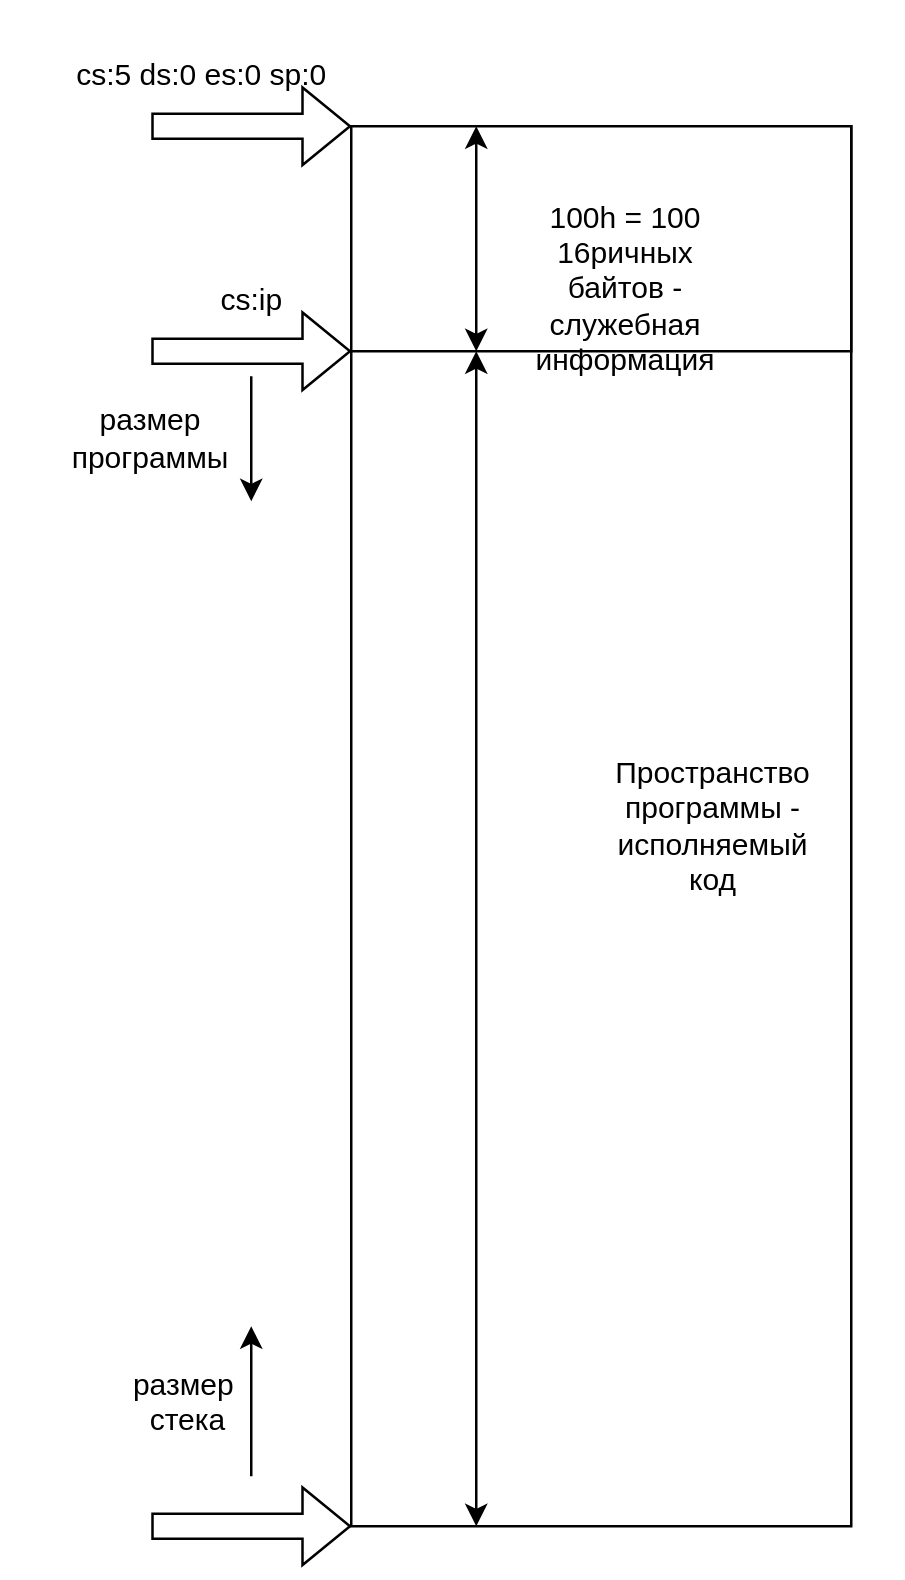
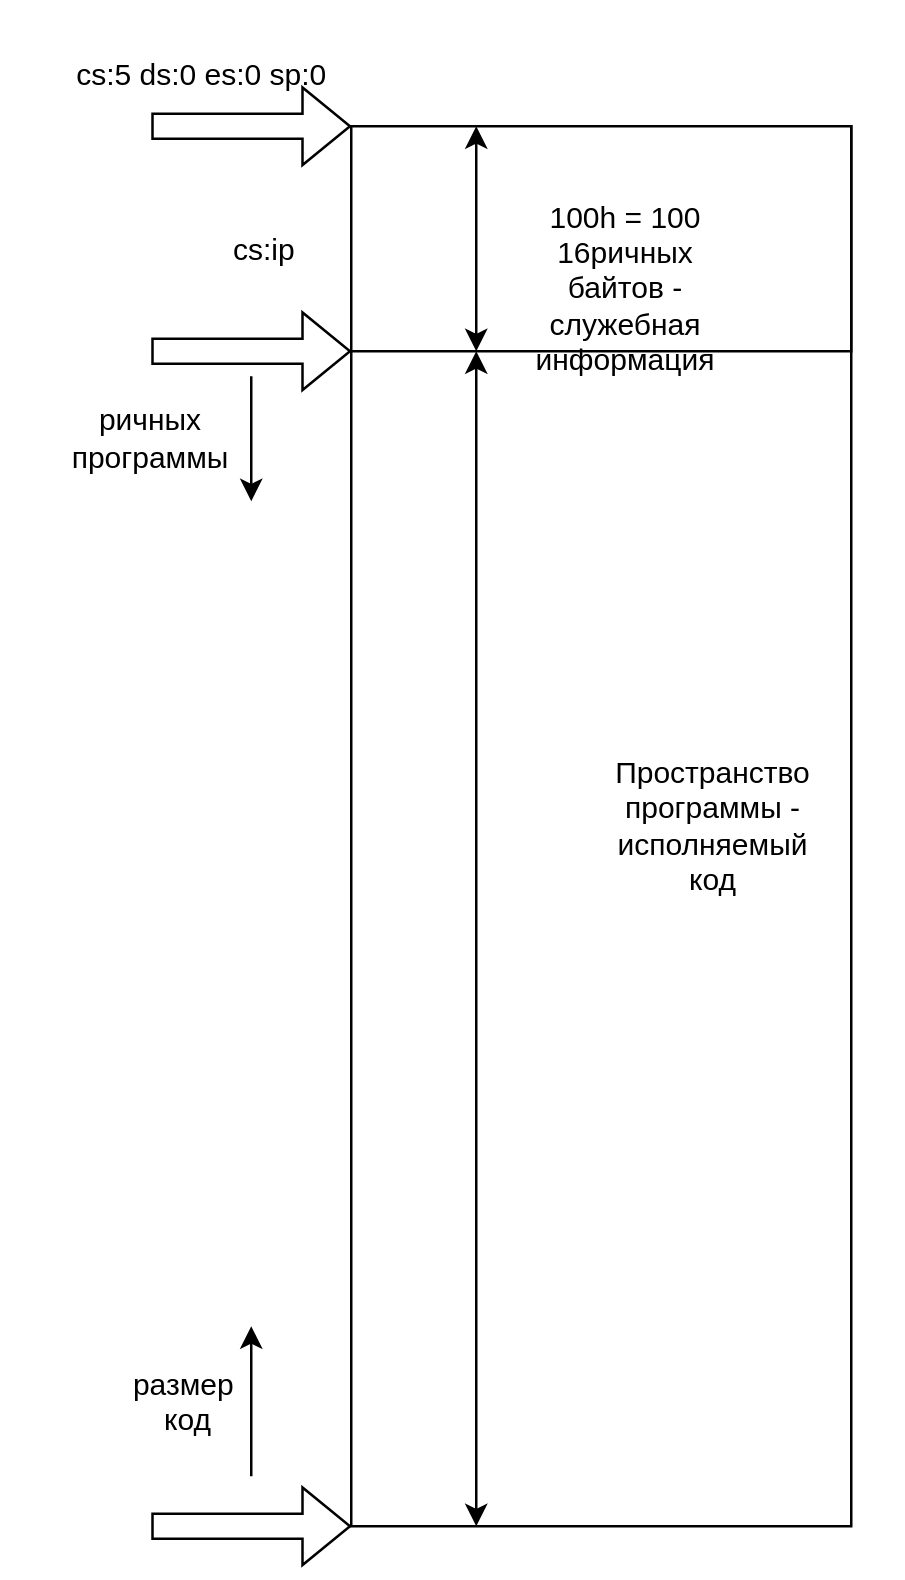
(251, 301) -> (264, 251)
(151, 439) -> (151, 439)
(189, 1405) -> (189, 1405)
